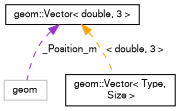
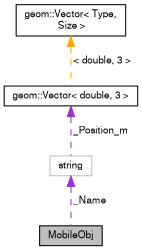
(103, 52) -> (71, 66)
(26, 90) -> (71, 166)
none -> (71, 236)
